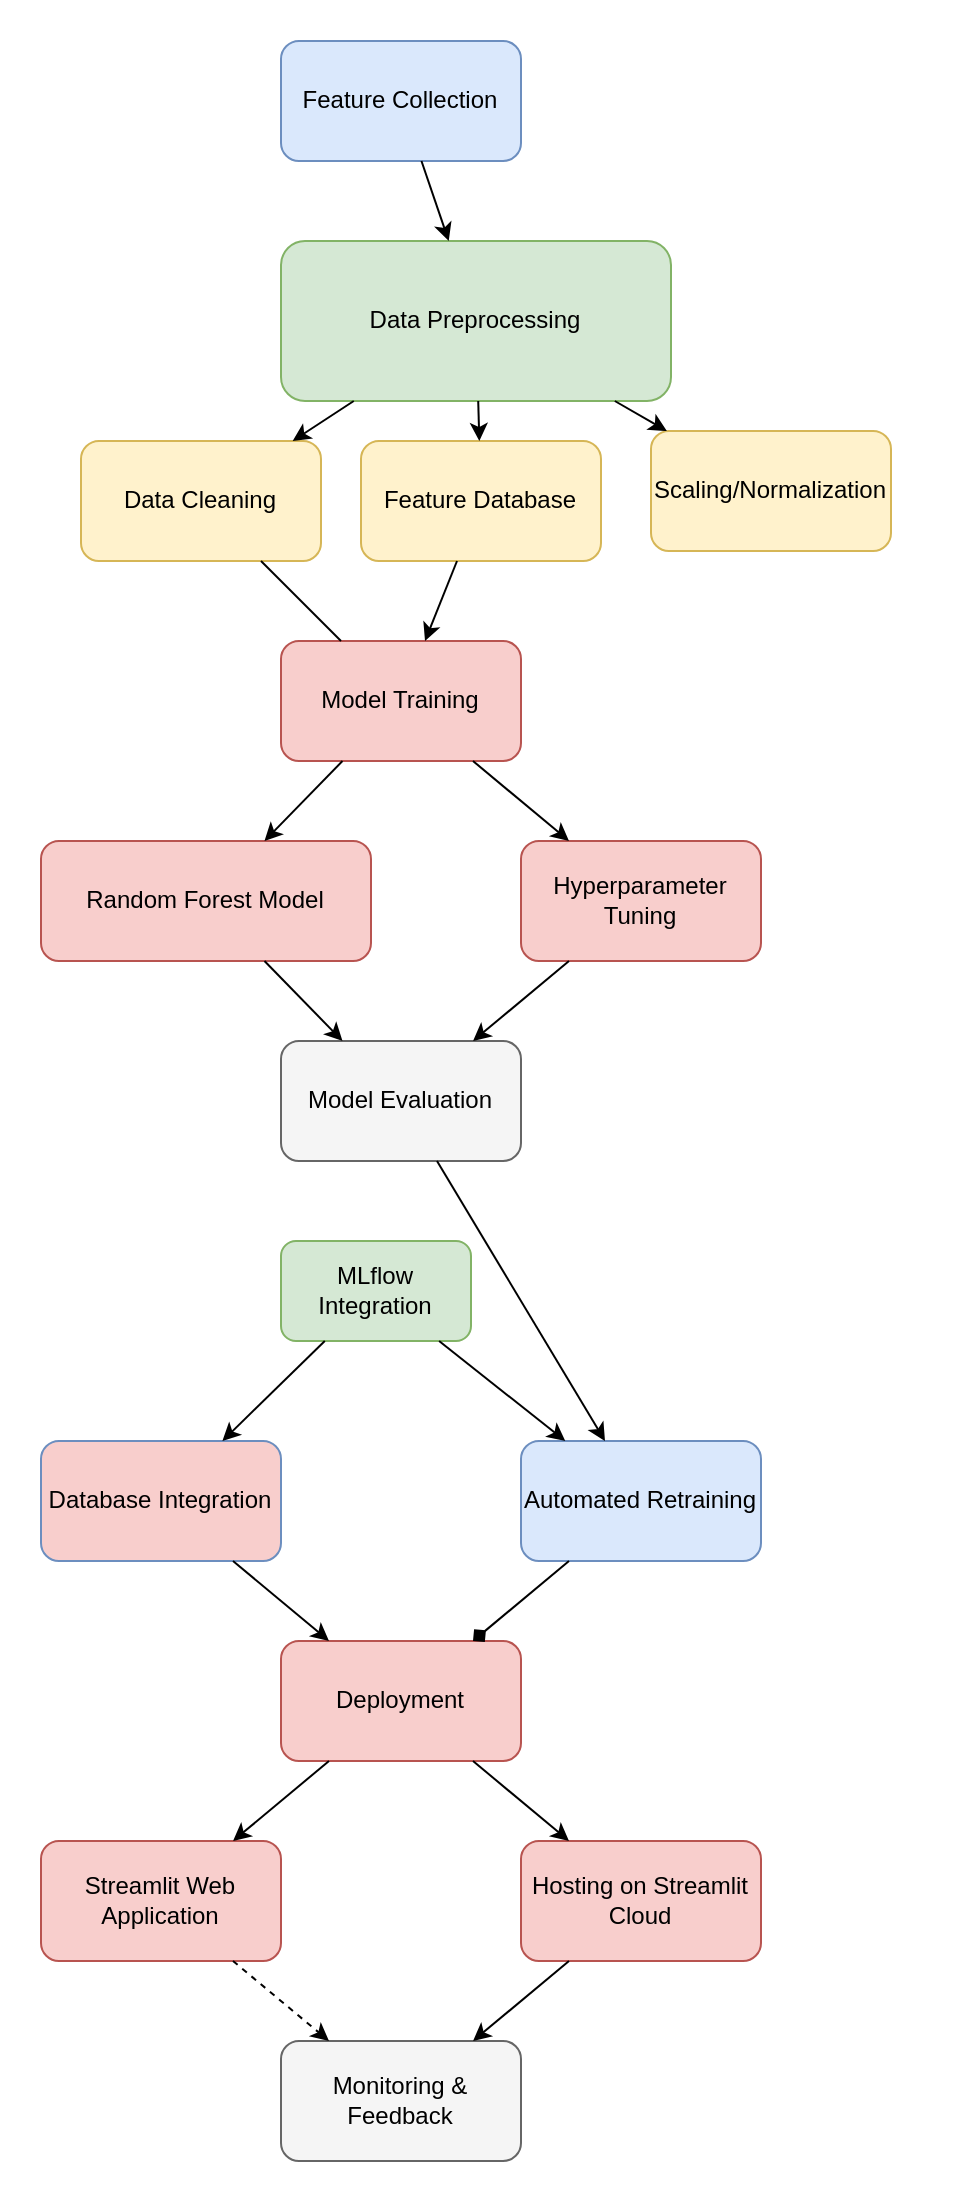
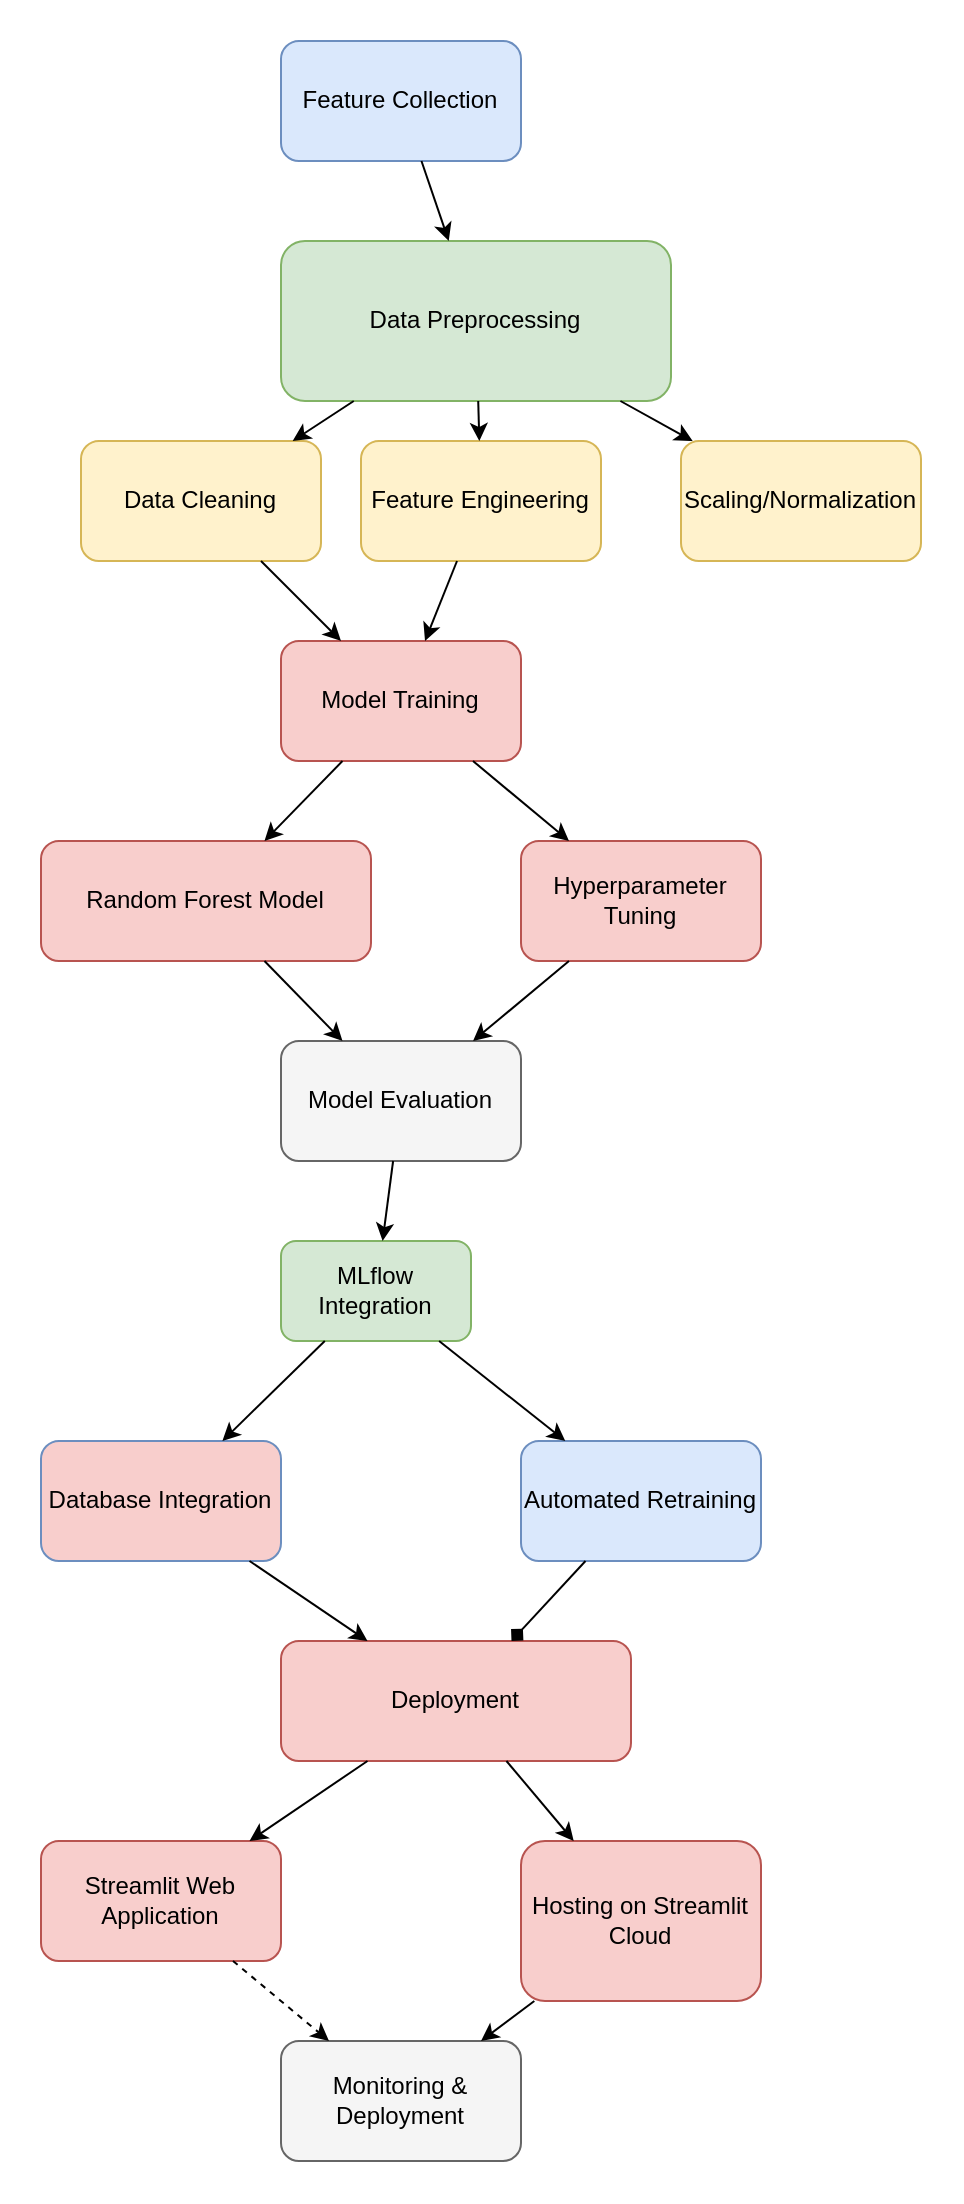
(771, 491) -> (801, 501)
(481, 501) -> (481, 501)
(334, 634) -> (331, 631)
(517, 1295) -> (389, 1194)
(401, 1701) -> (456, 1701)
(641, 1901) -> (641, 1921)
(401, 2101) -> (401, 2101)
